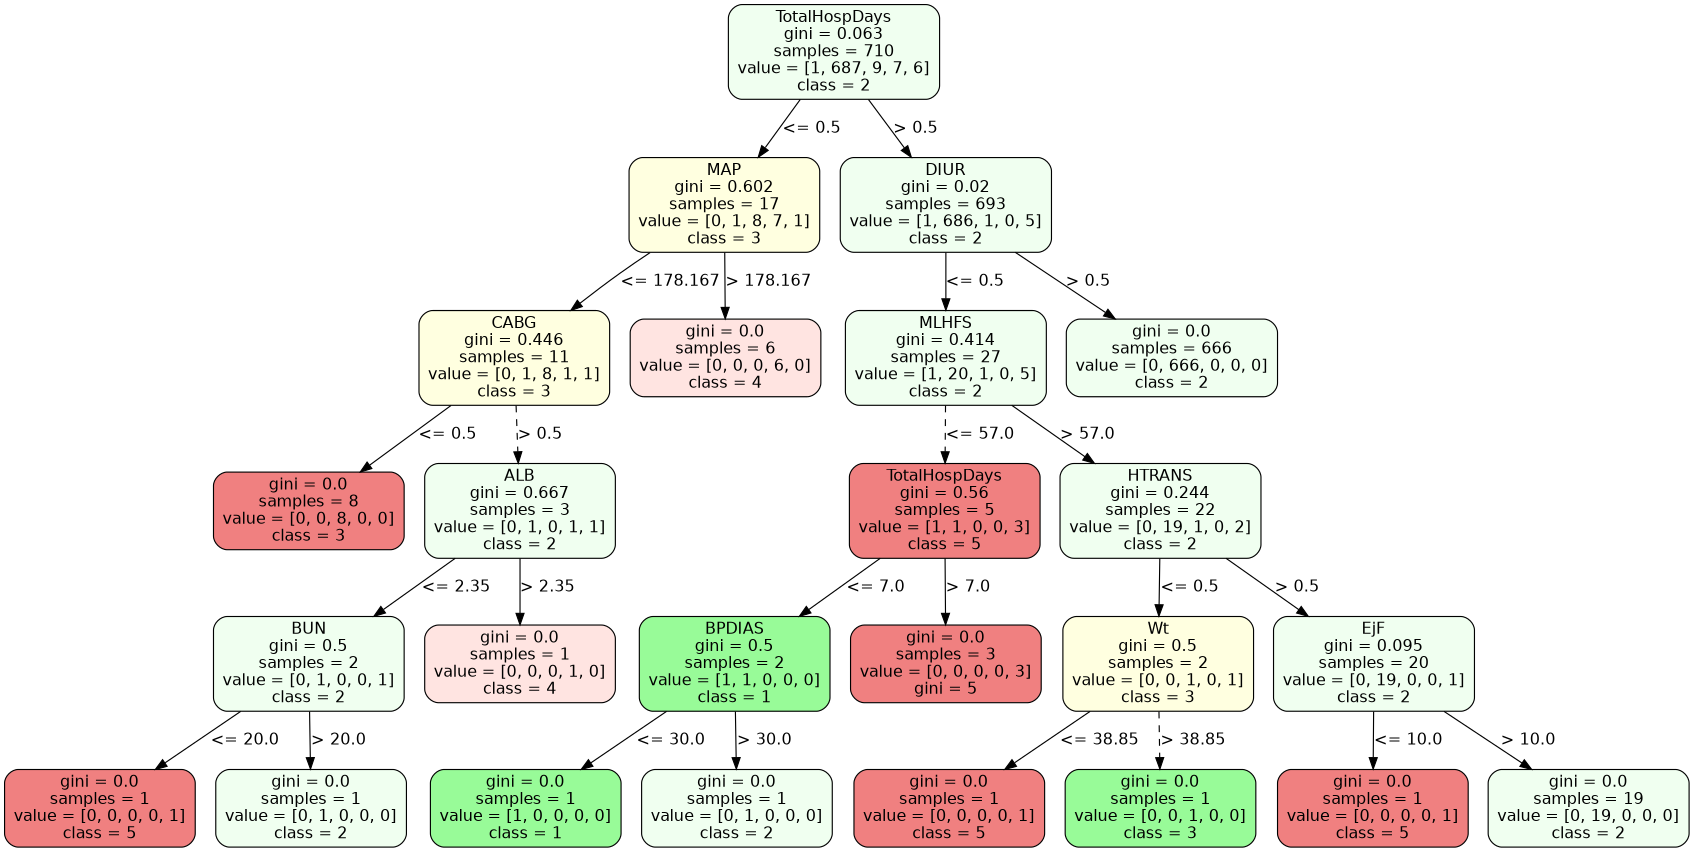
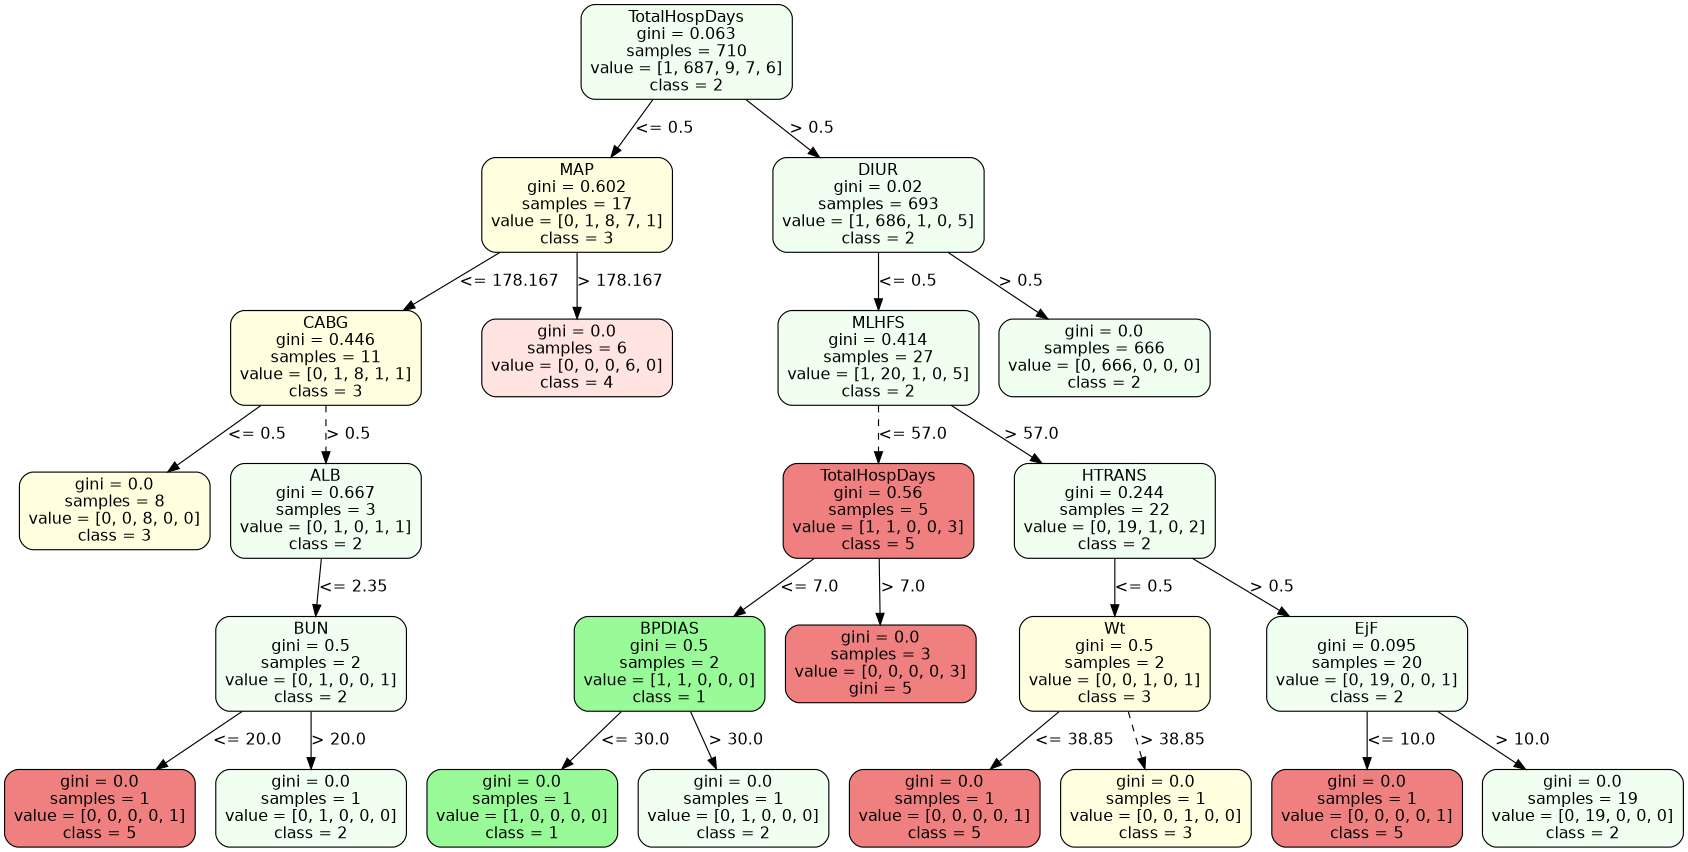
(309, 511) -> (115, 511)
(520, 664) -> none
(1161, 808) -> (1156, 808)
